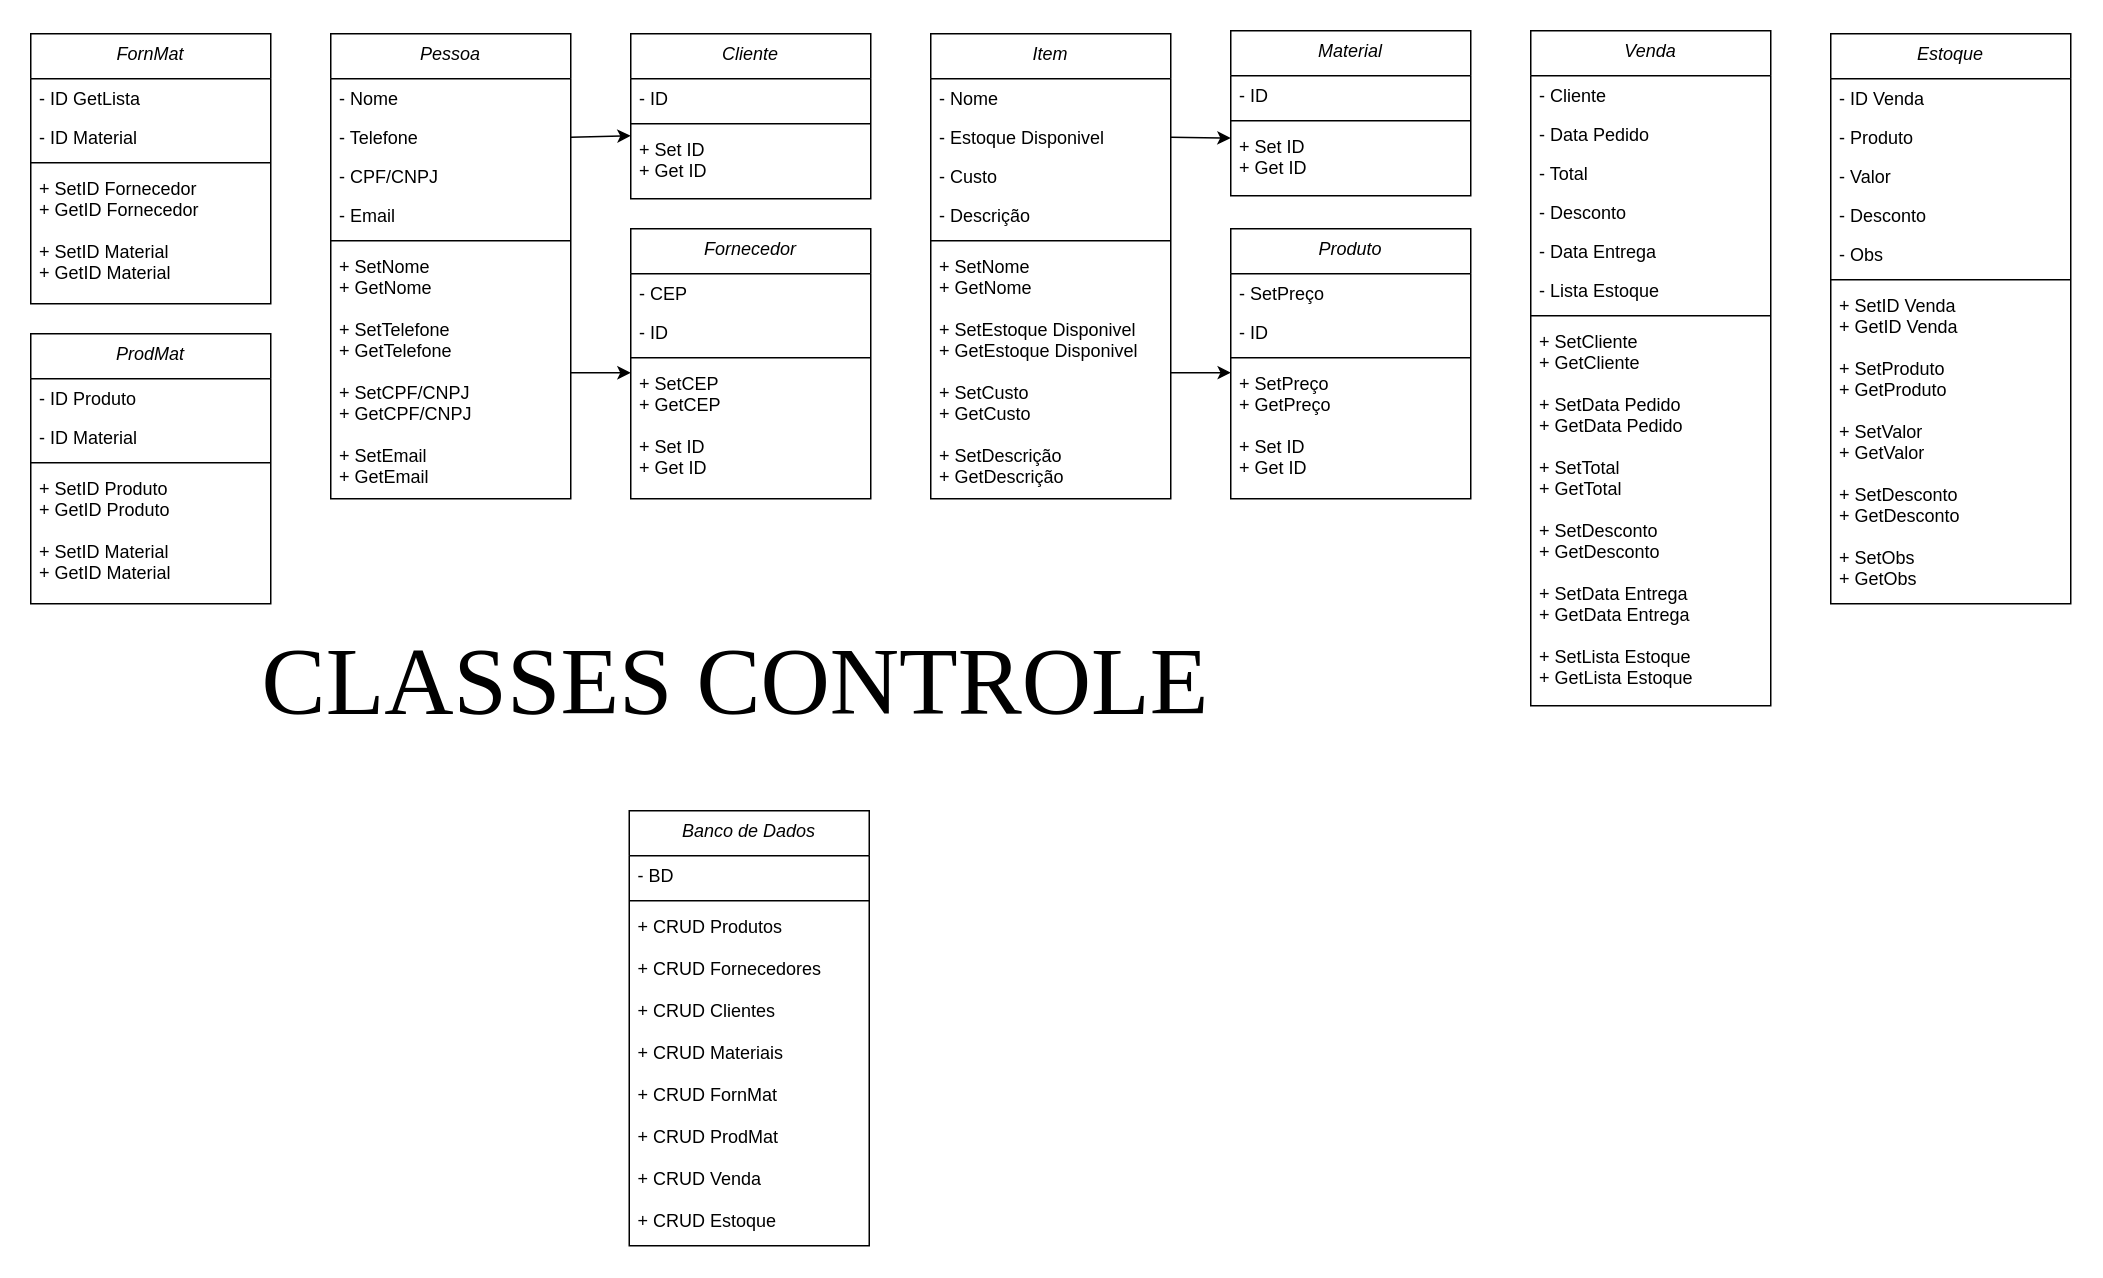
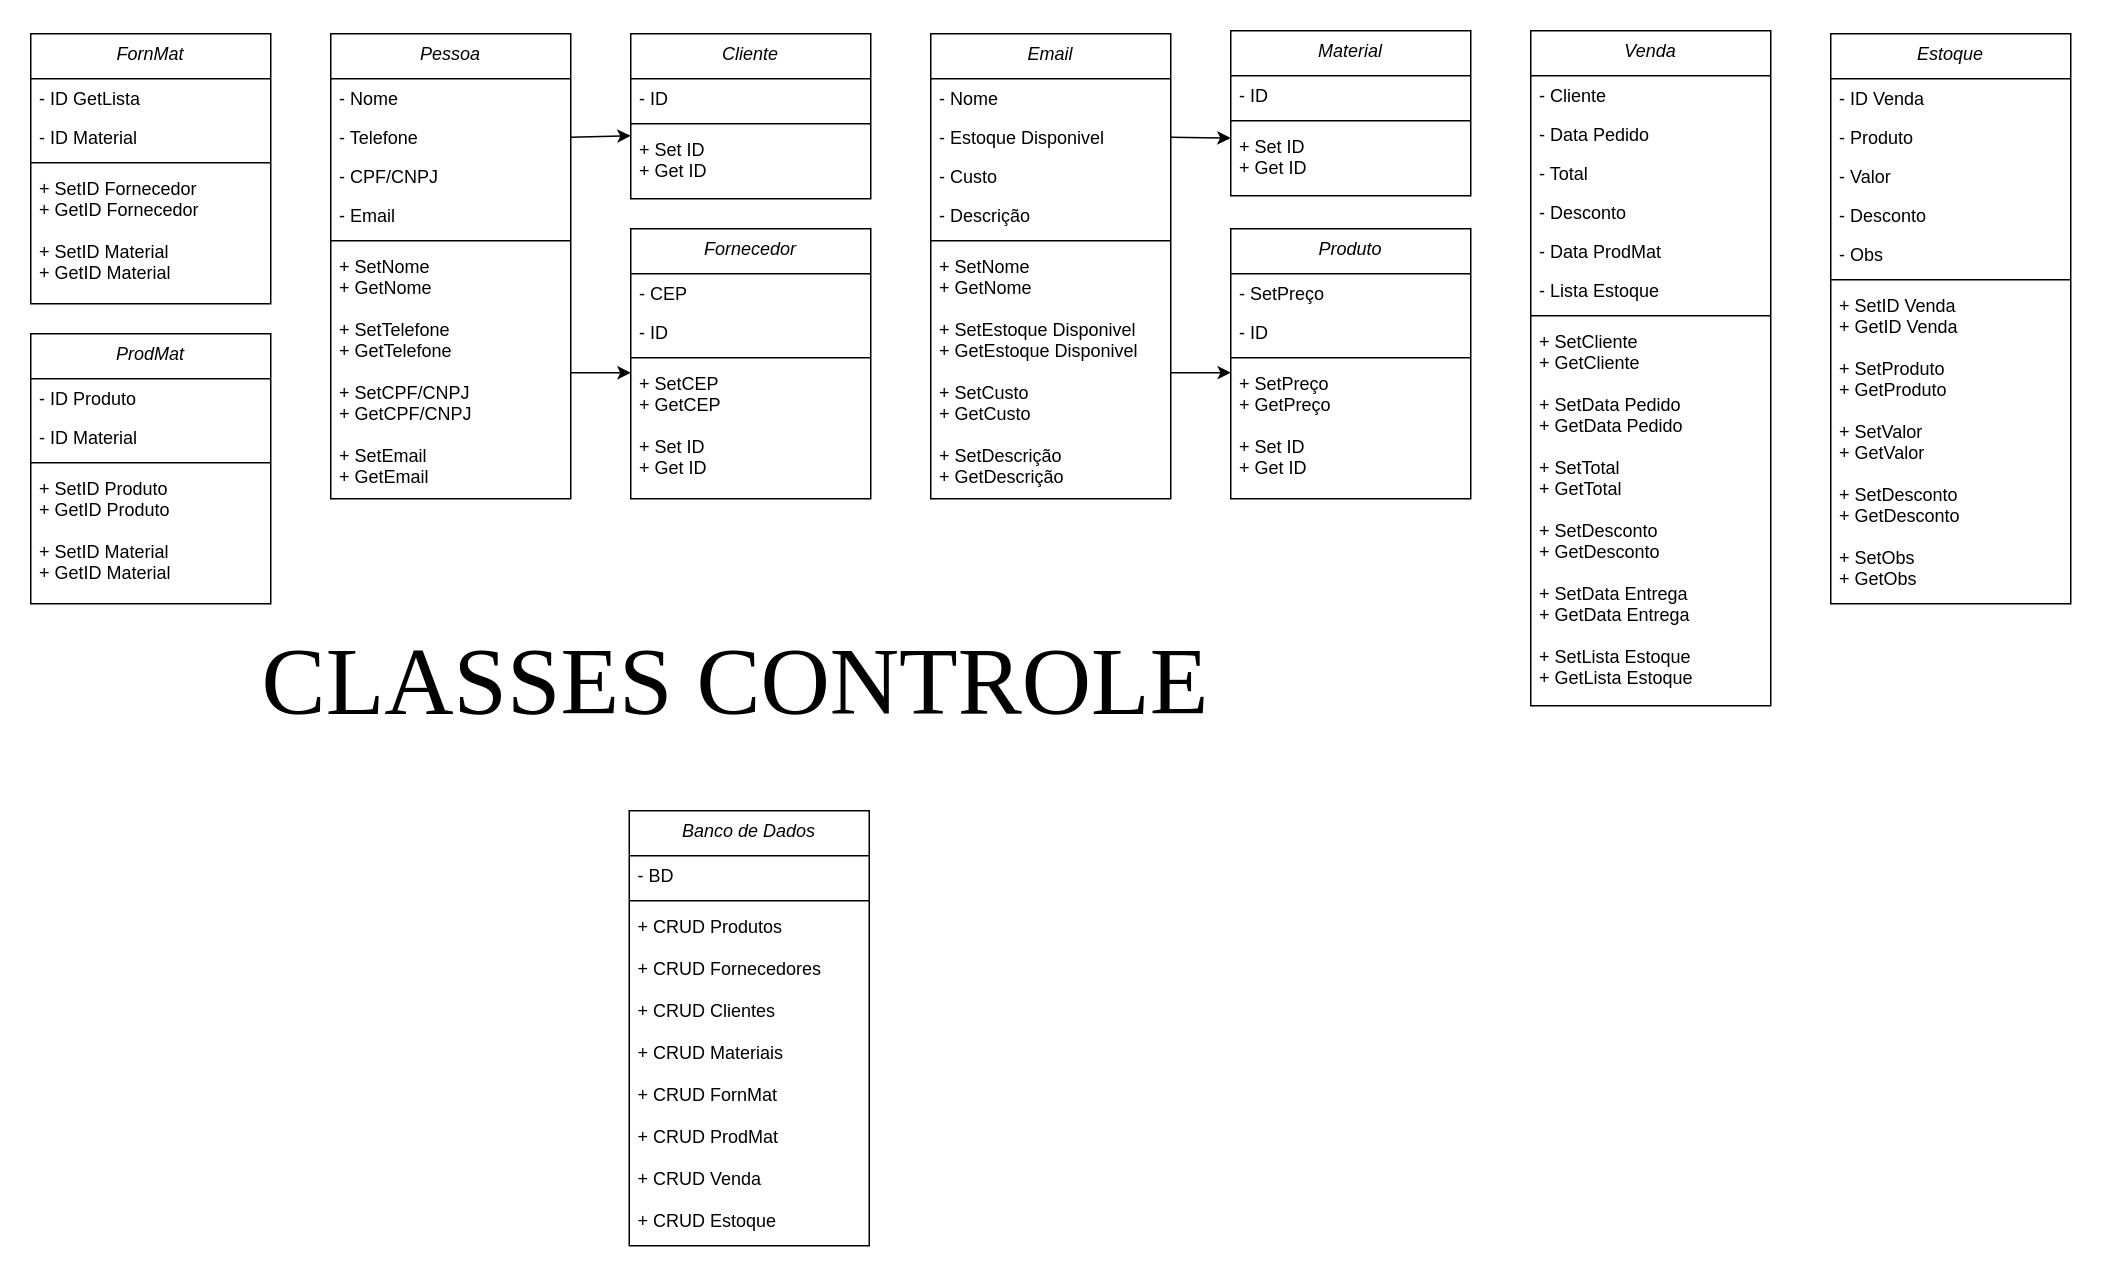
(1050, 54) -> (1050, 54)
(1605, 252) -> (1605, 252)
